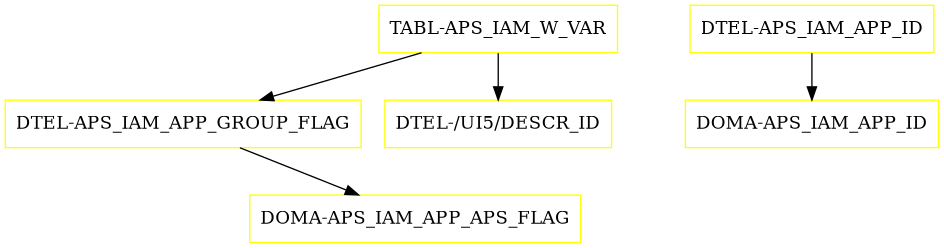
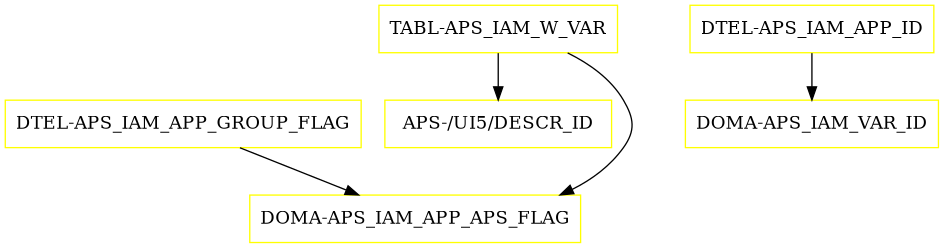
(347, 75) -> (632, 120)
(498, 124) -> (498, 124)
(812, 124) -> (812, 124)
